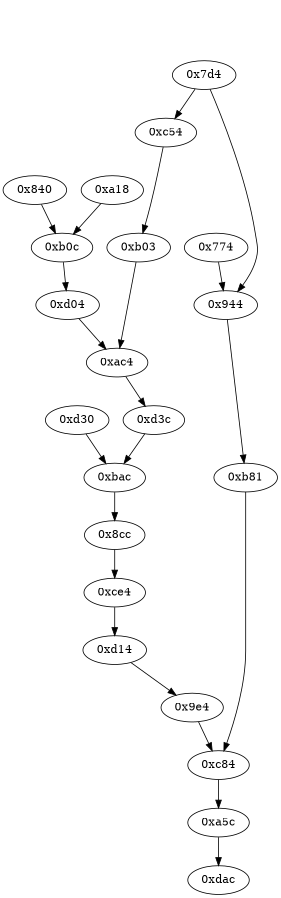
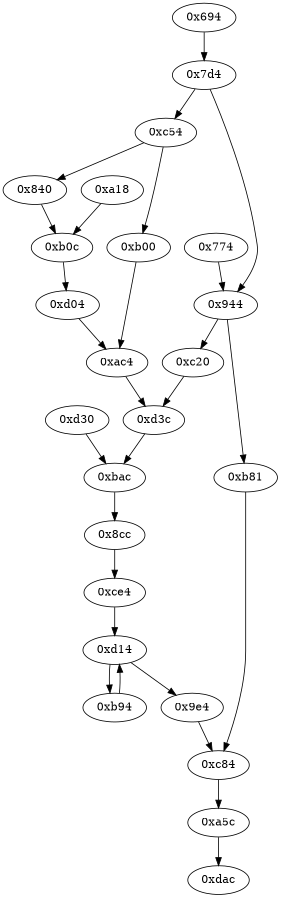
none -> (204, 18)
none -> (104, 160)
(139, 248) -> (139, 248)
none -> (193, 363)
none -> (115, 708)
